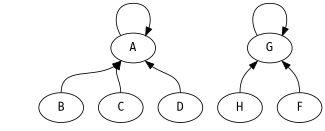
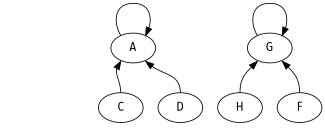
(61, 108) -> none
